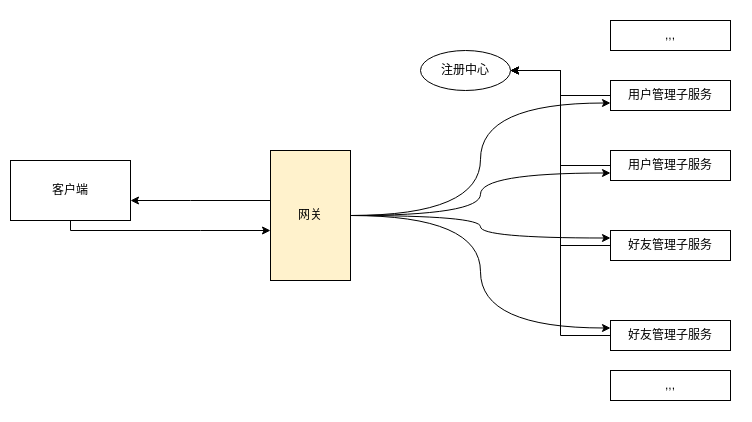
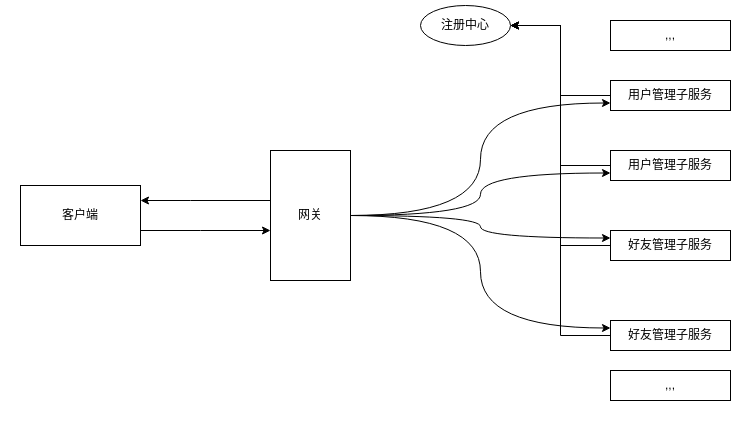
(466, 71) -> (466, 26)
(71, 191) -> (81, 216)
(311, 216) -> (311, 216)
